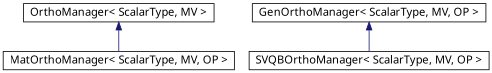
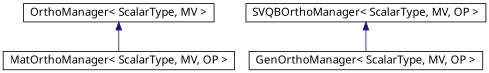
(369, 41) -> (366, 41)
